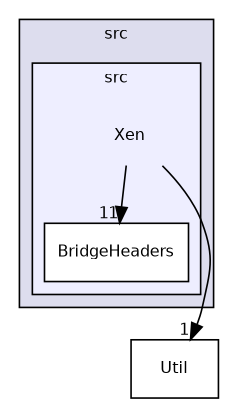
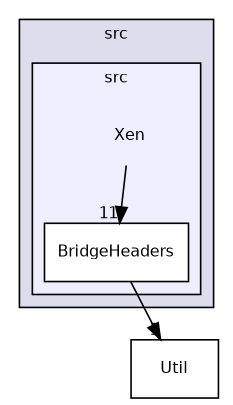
(190, 199) -> (142, 303)
